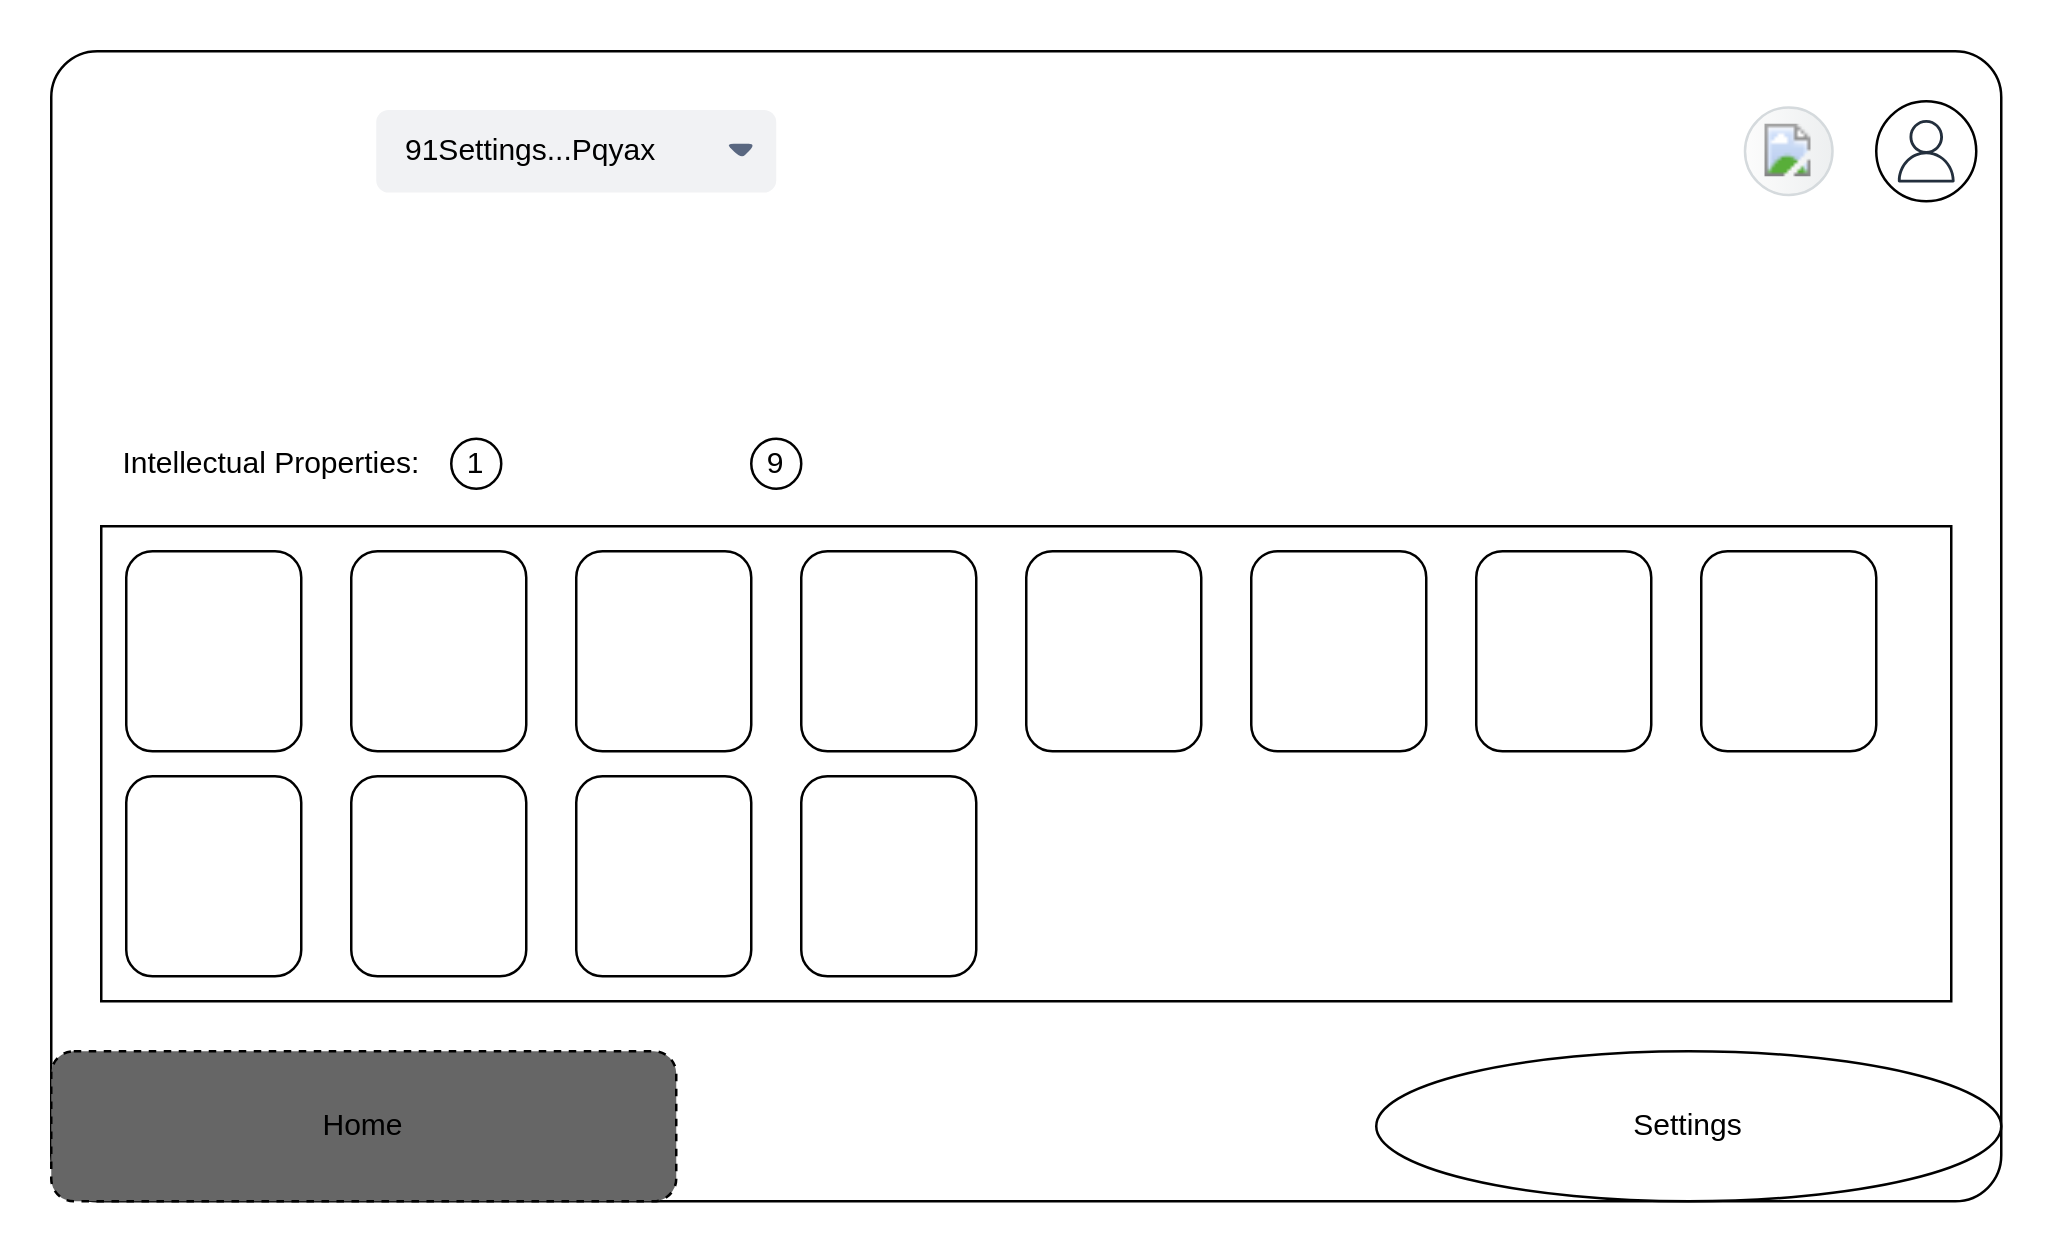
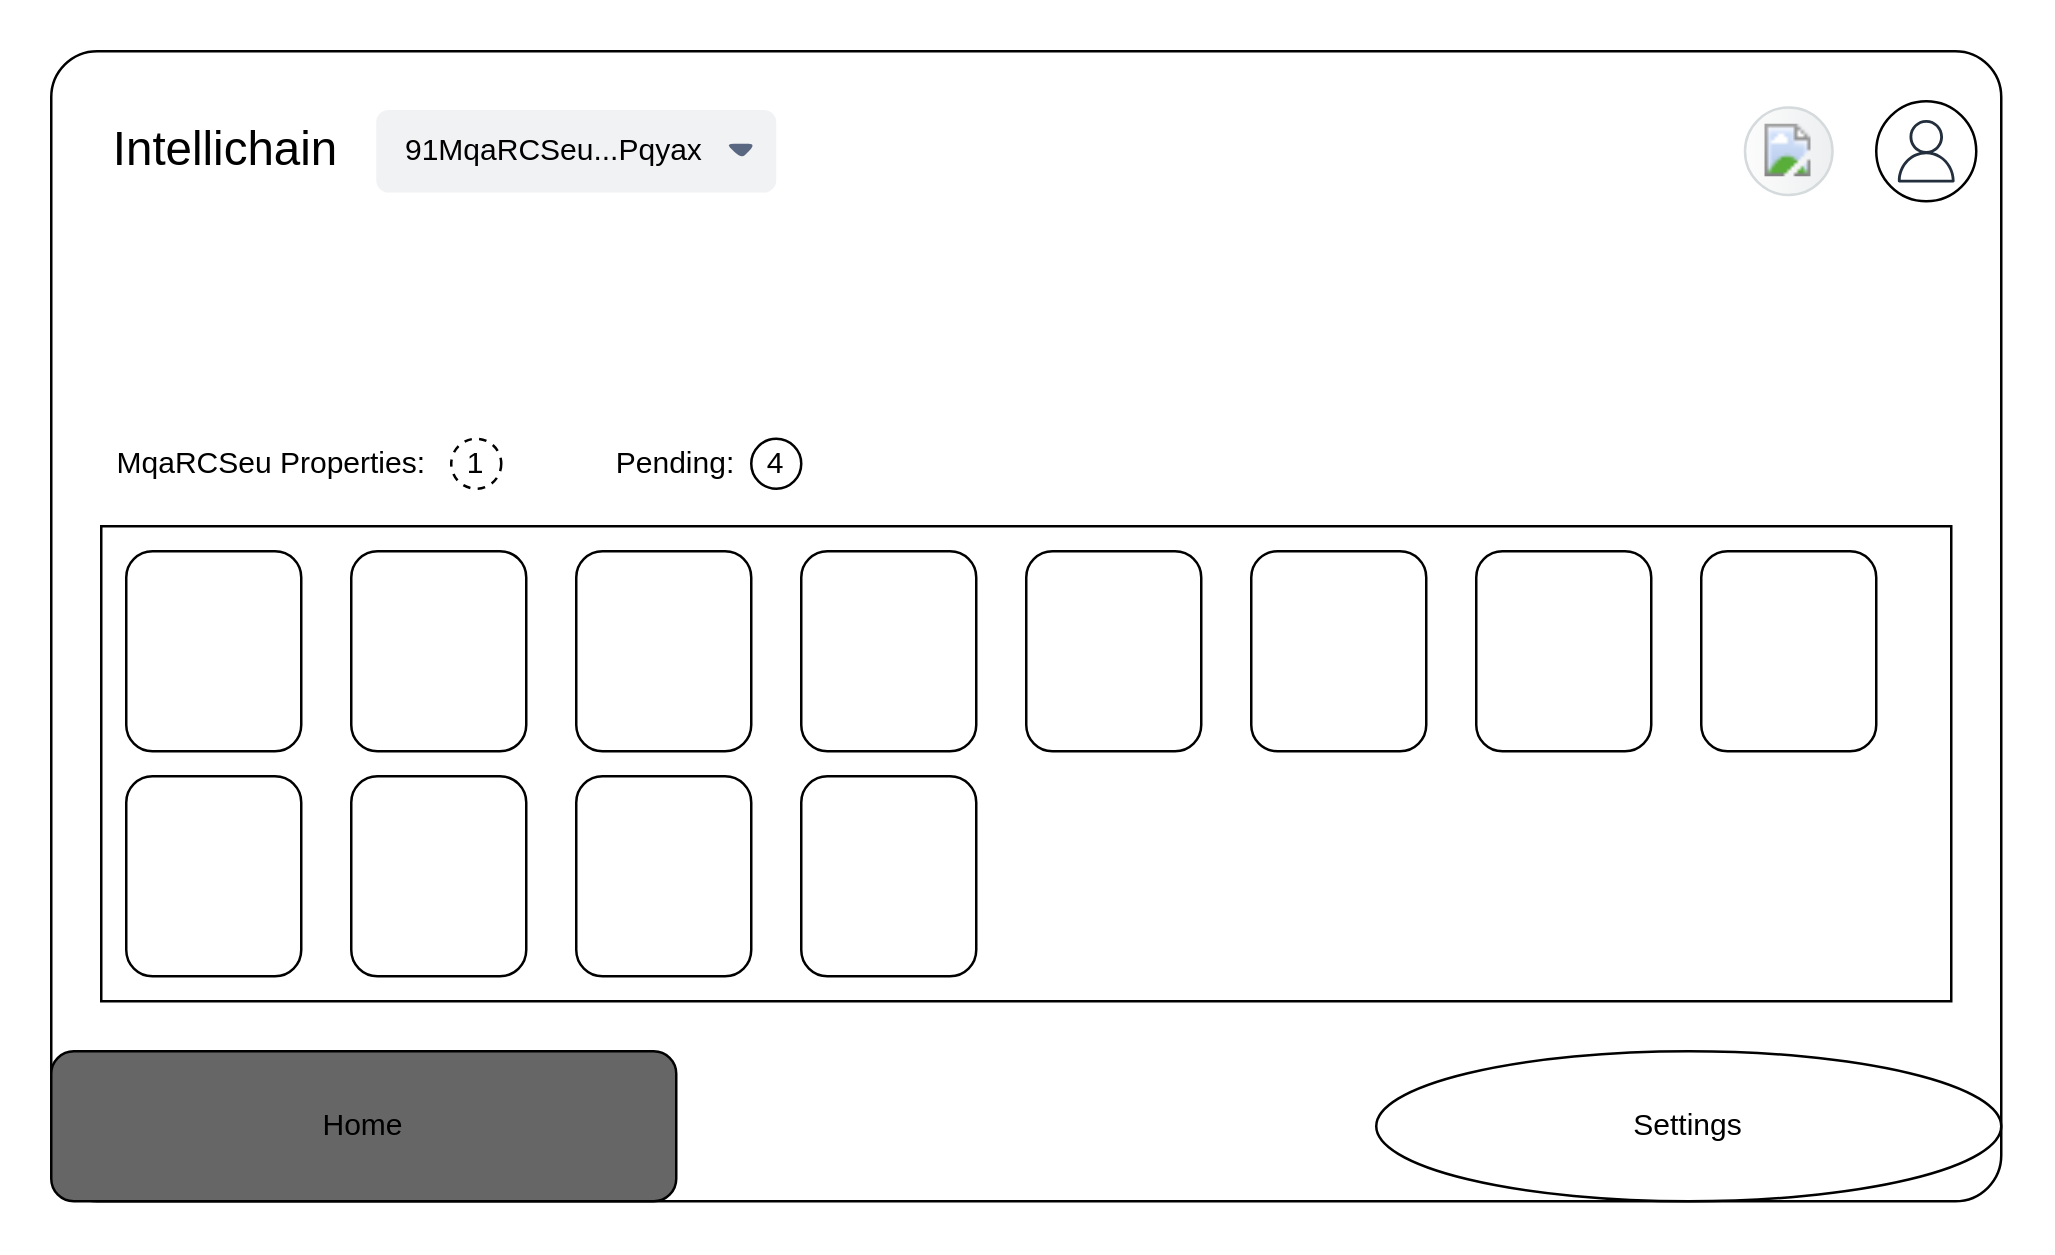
none -> (226, 151)
(542, 151) -> (546, 151)
(276, 464) -> (276, 464)
(476, 464) -> (476, 464)
none -> (676, 464)
(776, 464) -> (776, 464)
(364, 1126) -> (364, 1126)
